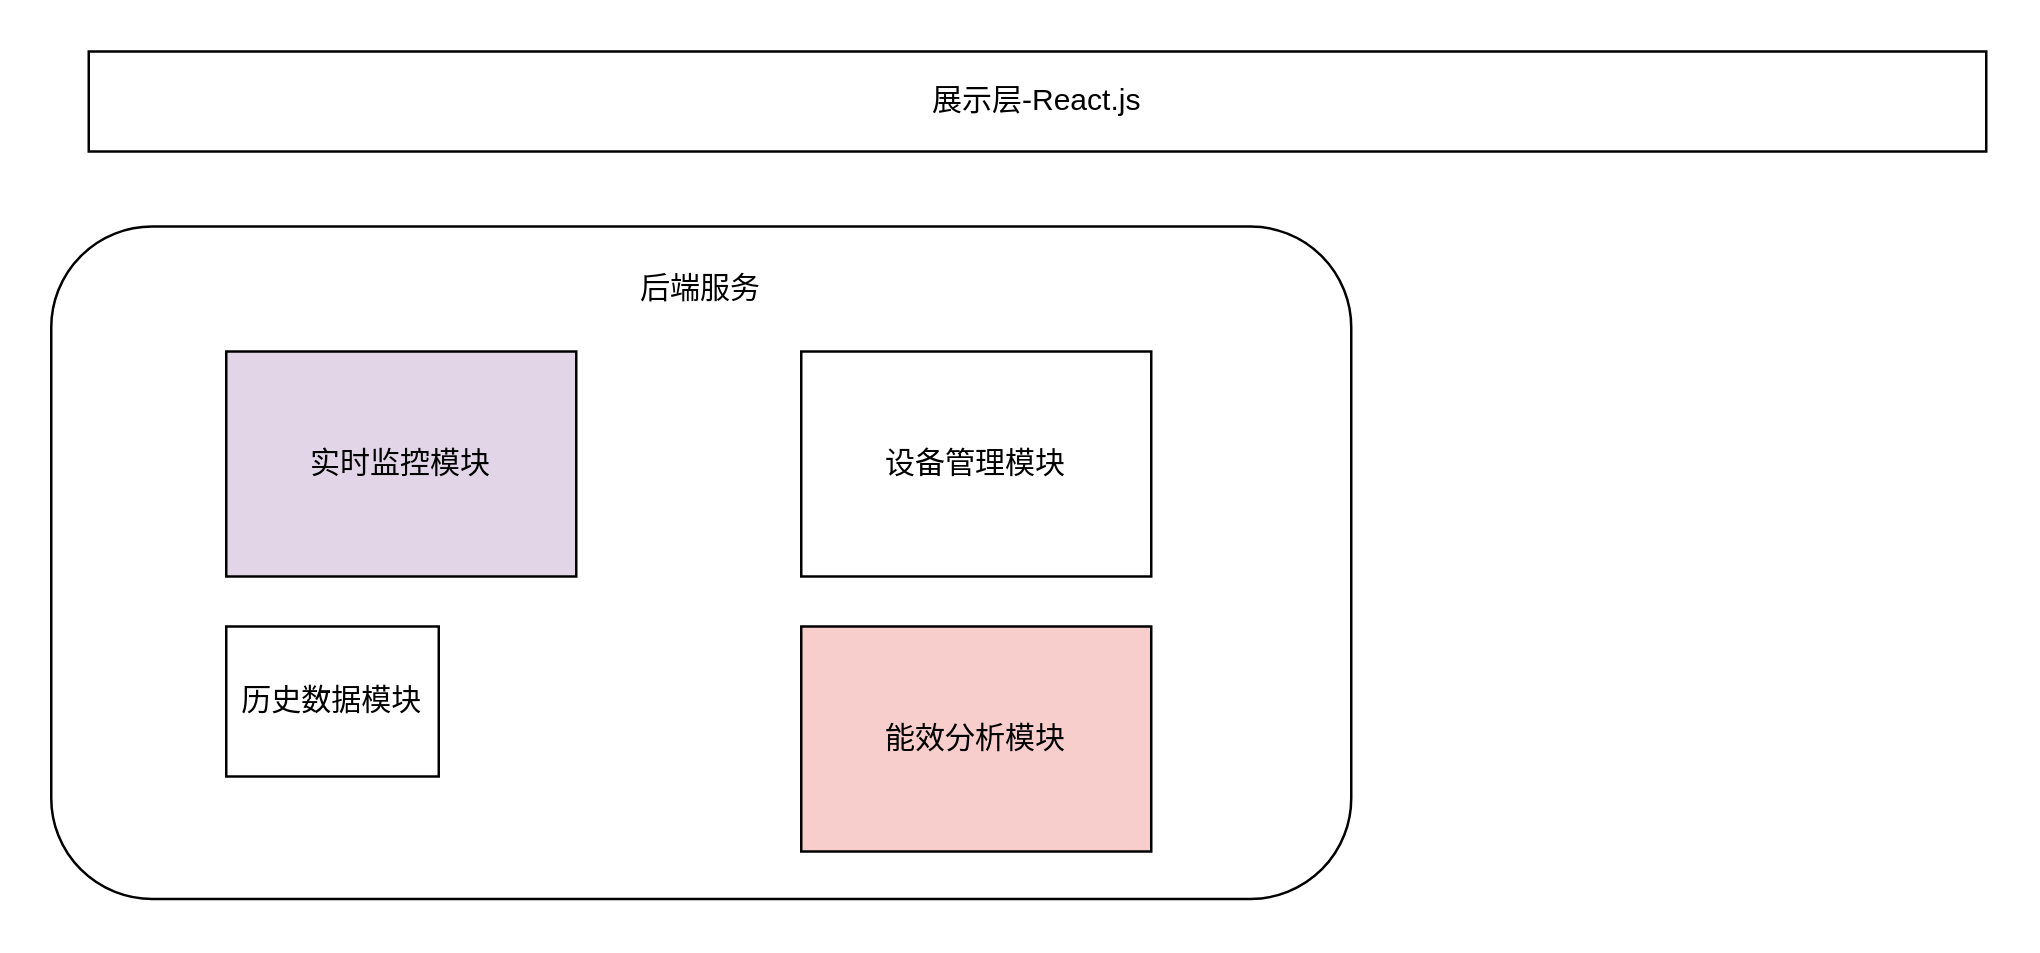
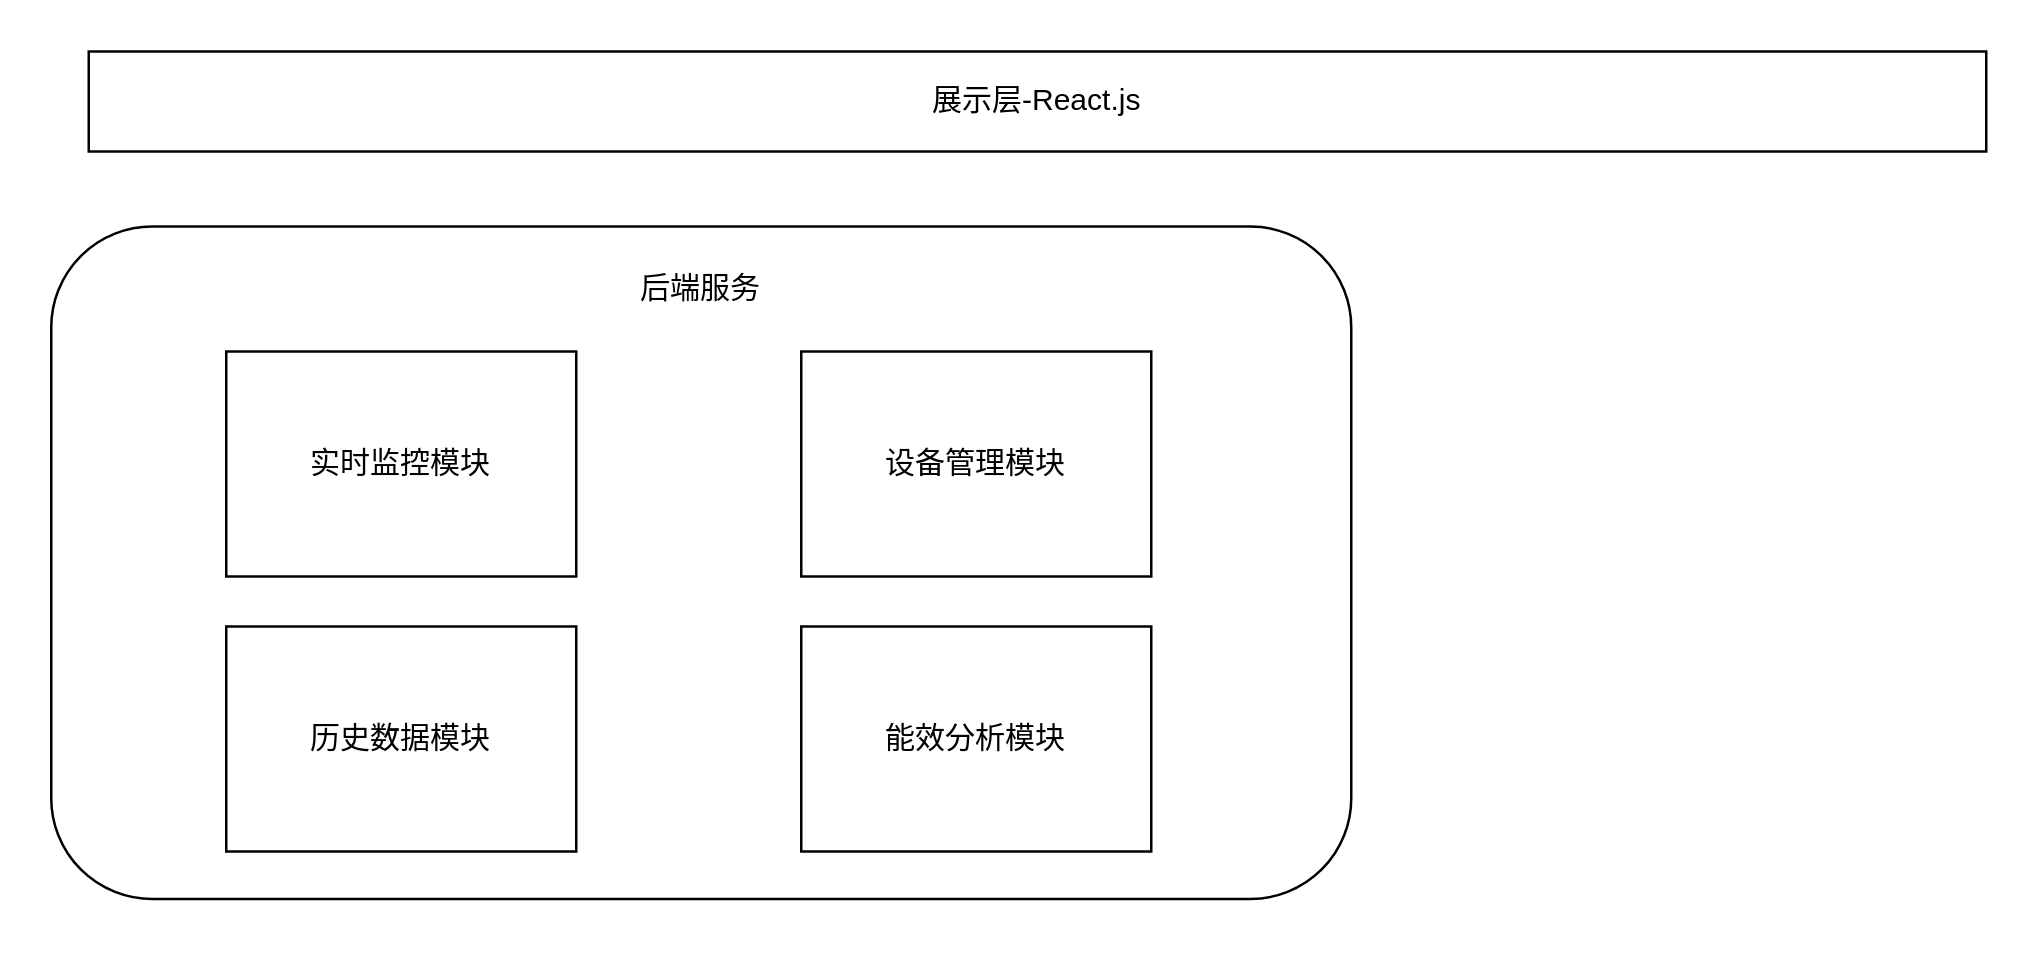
(401, 464) -> (401, 464)
(333, 701) -> (401, 739)
(976, 739) -> (976, 739)
